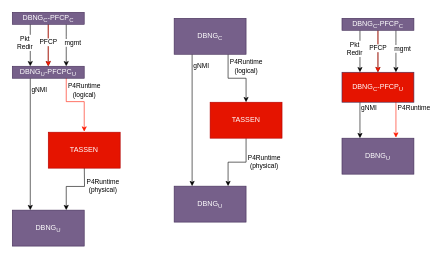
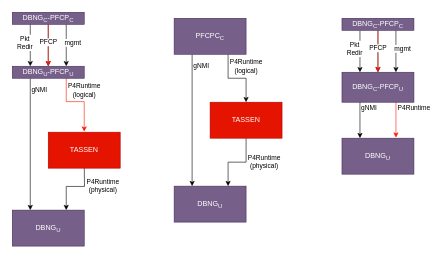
(210, 36) -> (210, 36)
(48, 72) -> (48, 72)
(378, 87) -> (378, 87)
